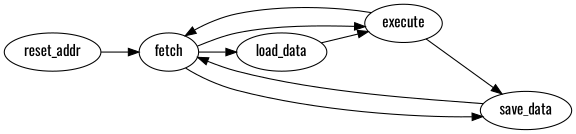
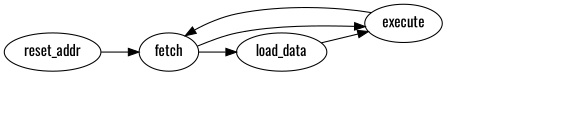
(526, 110) -> none
